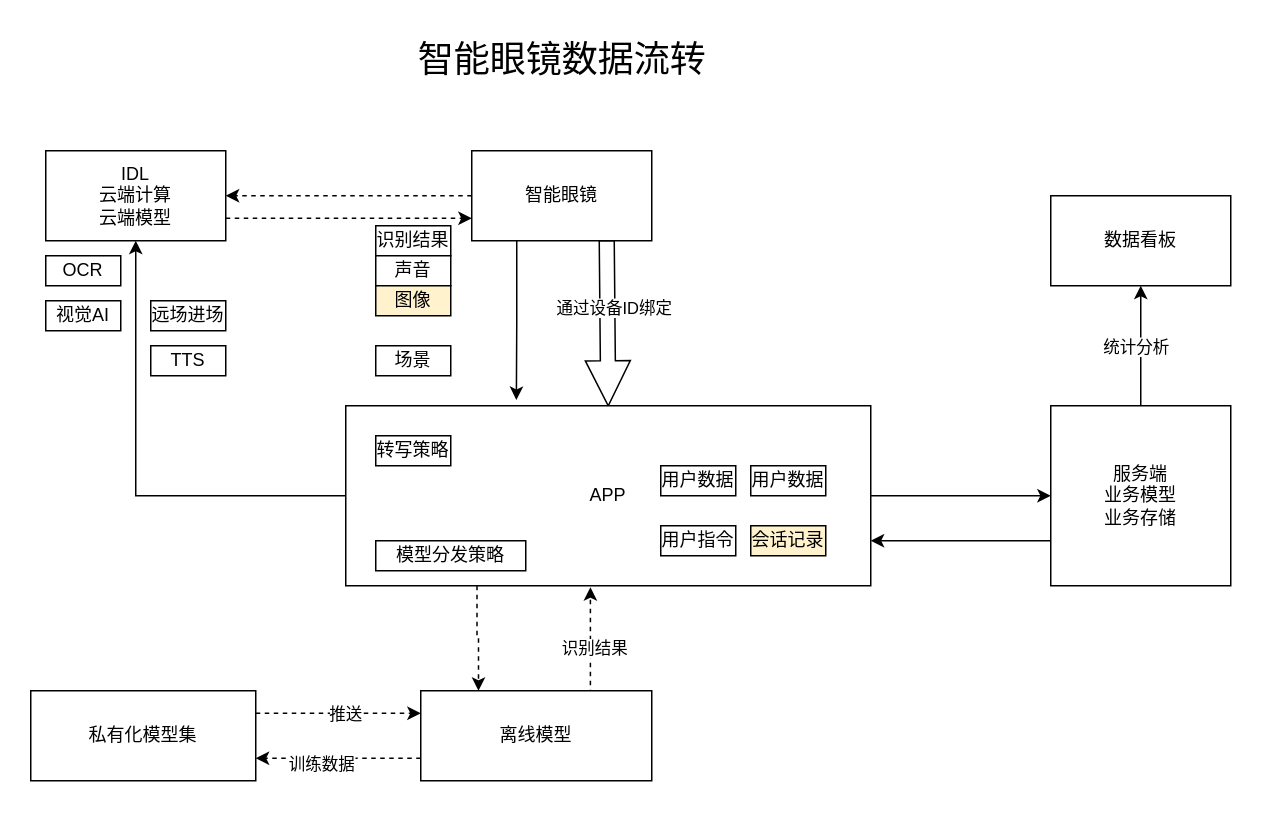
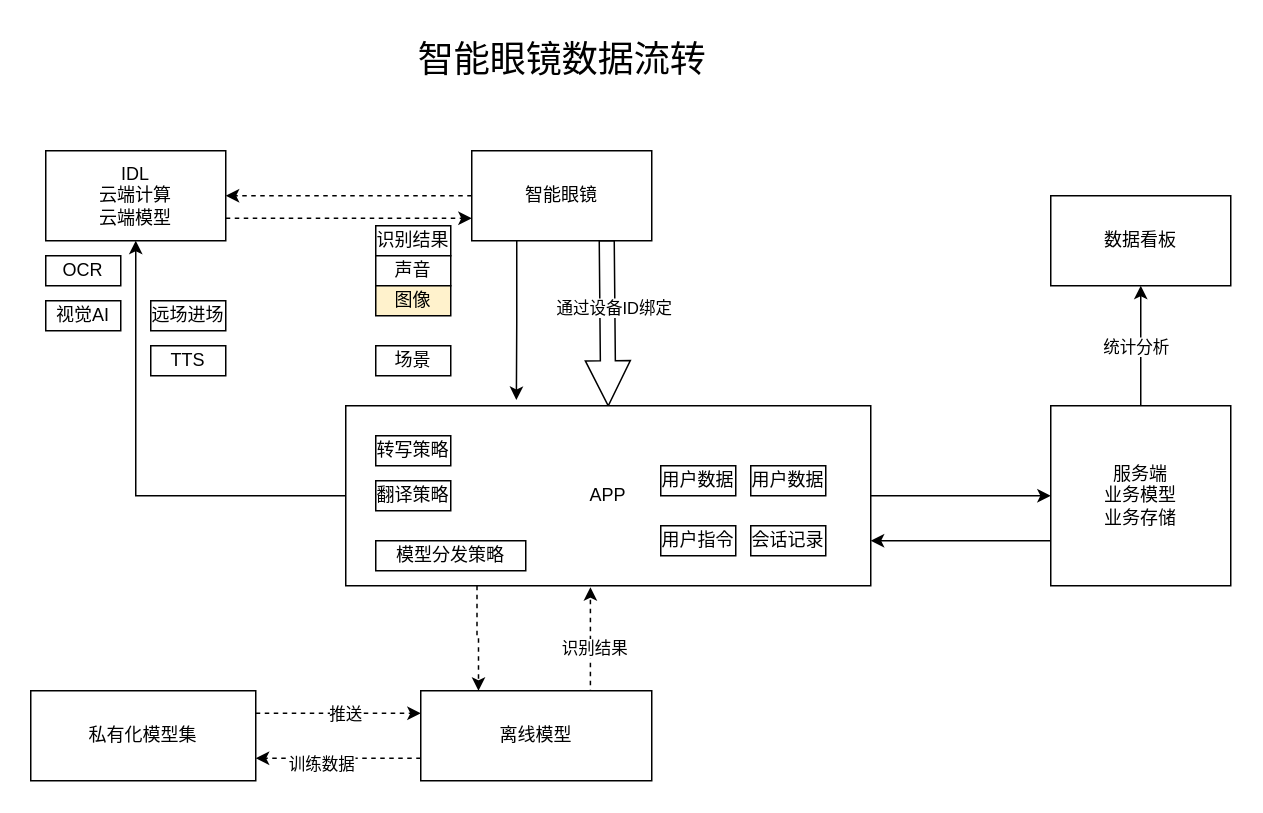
none -> (413, 496)
(788, 541) -> (788, 541)
